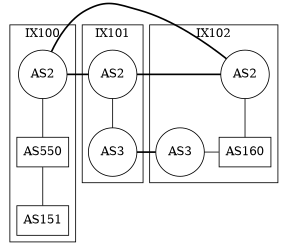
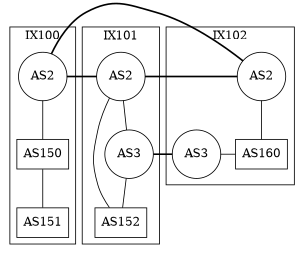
(43, 152) -> (43, 154)
none -> (121, 223)
